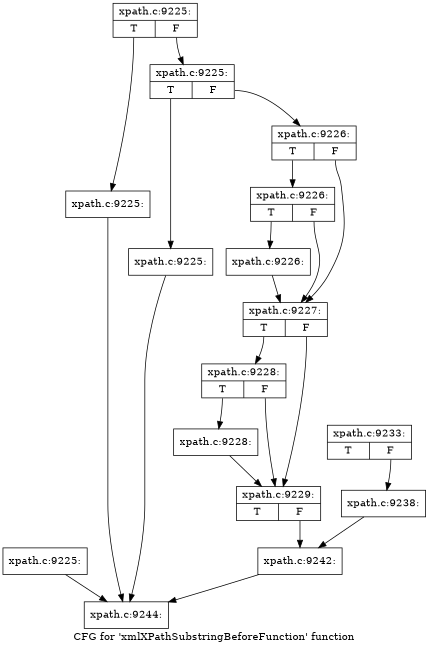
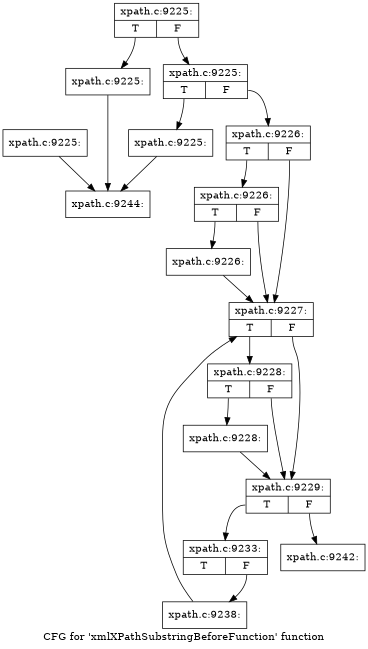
none -> (231, 515)
(344, 530) -> (163, 461)
(217, 587) -> none
